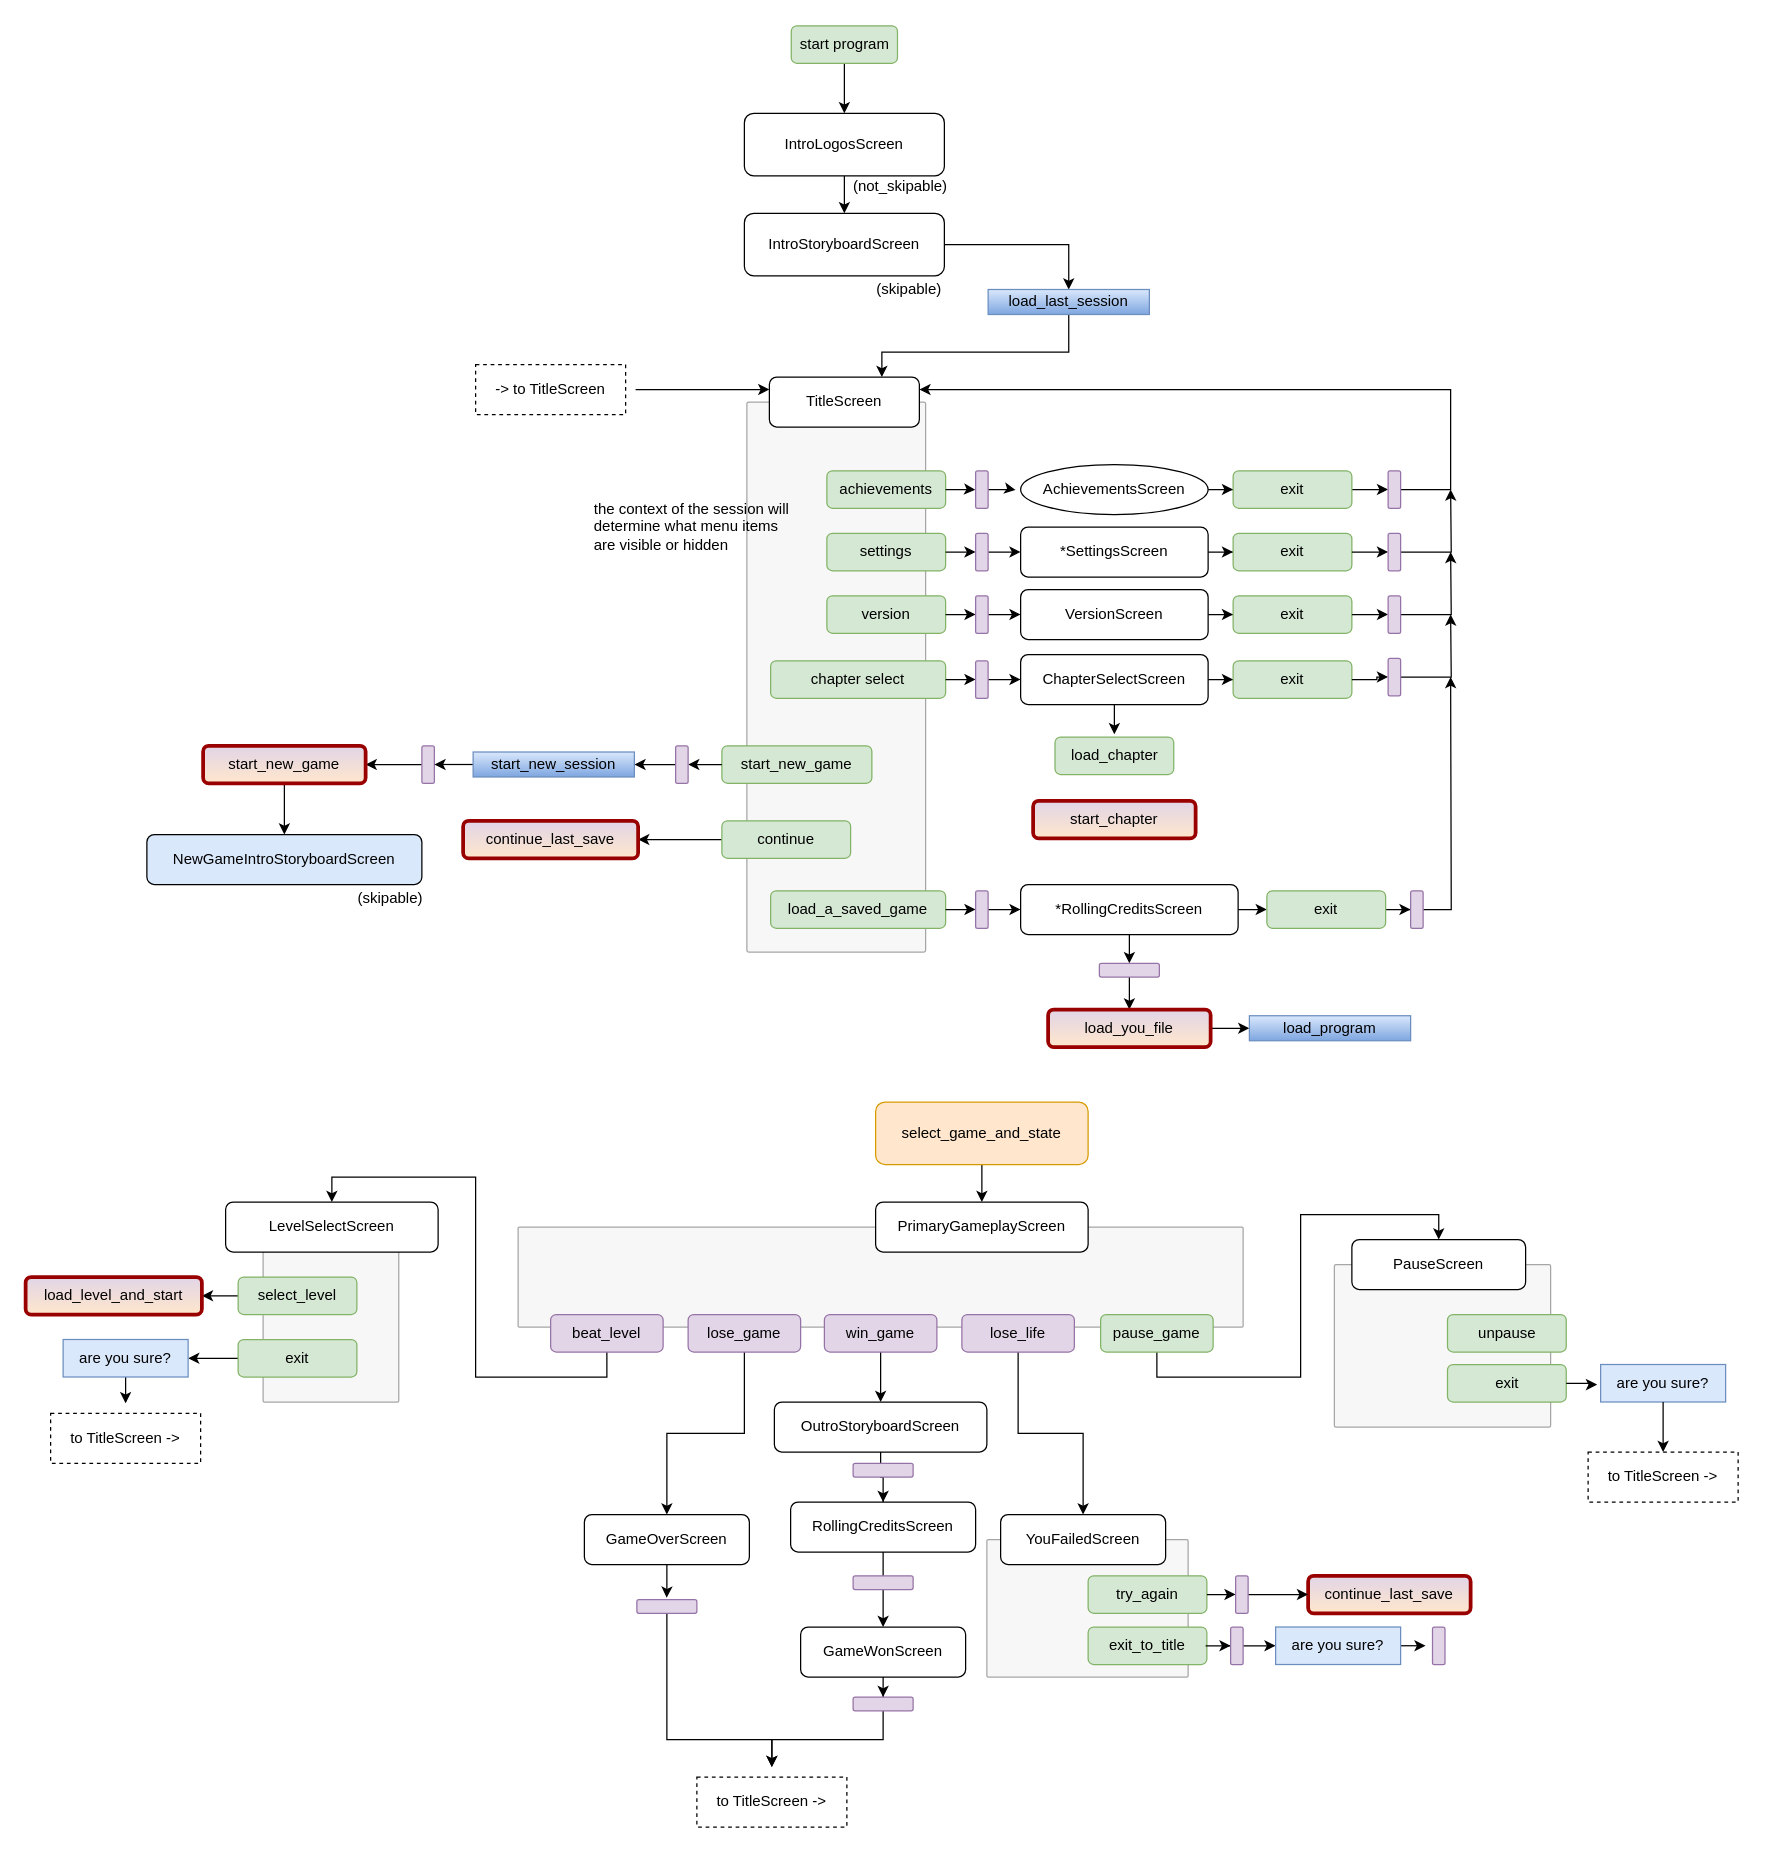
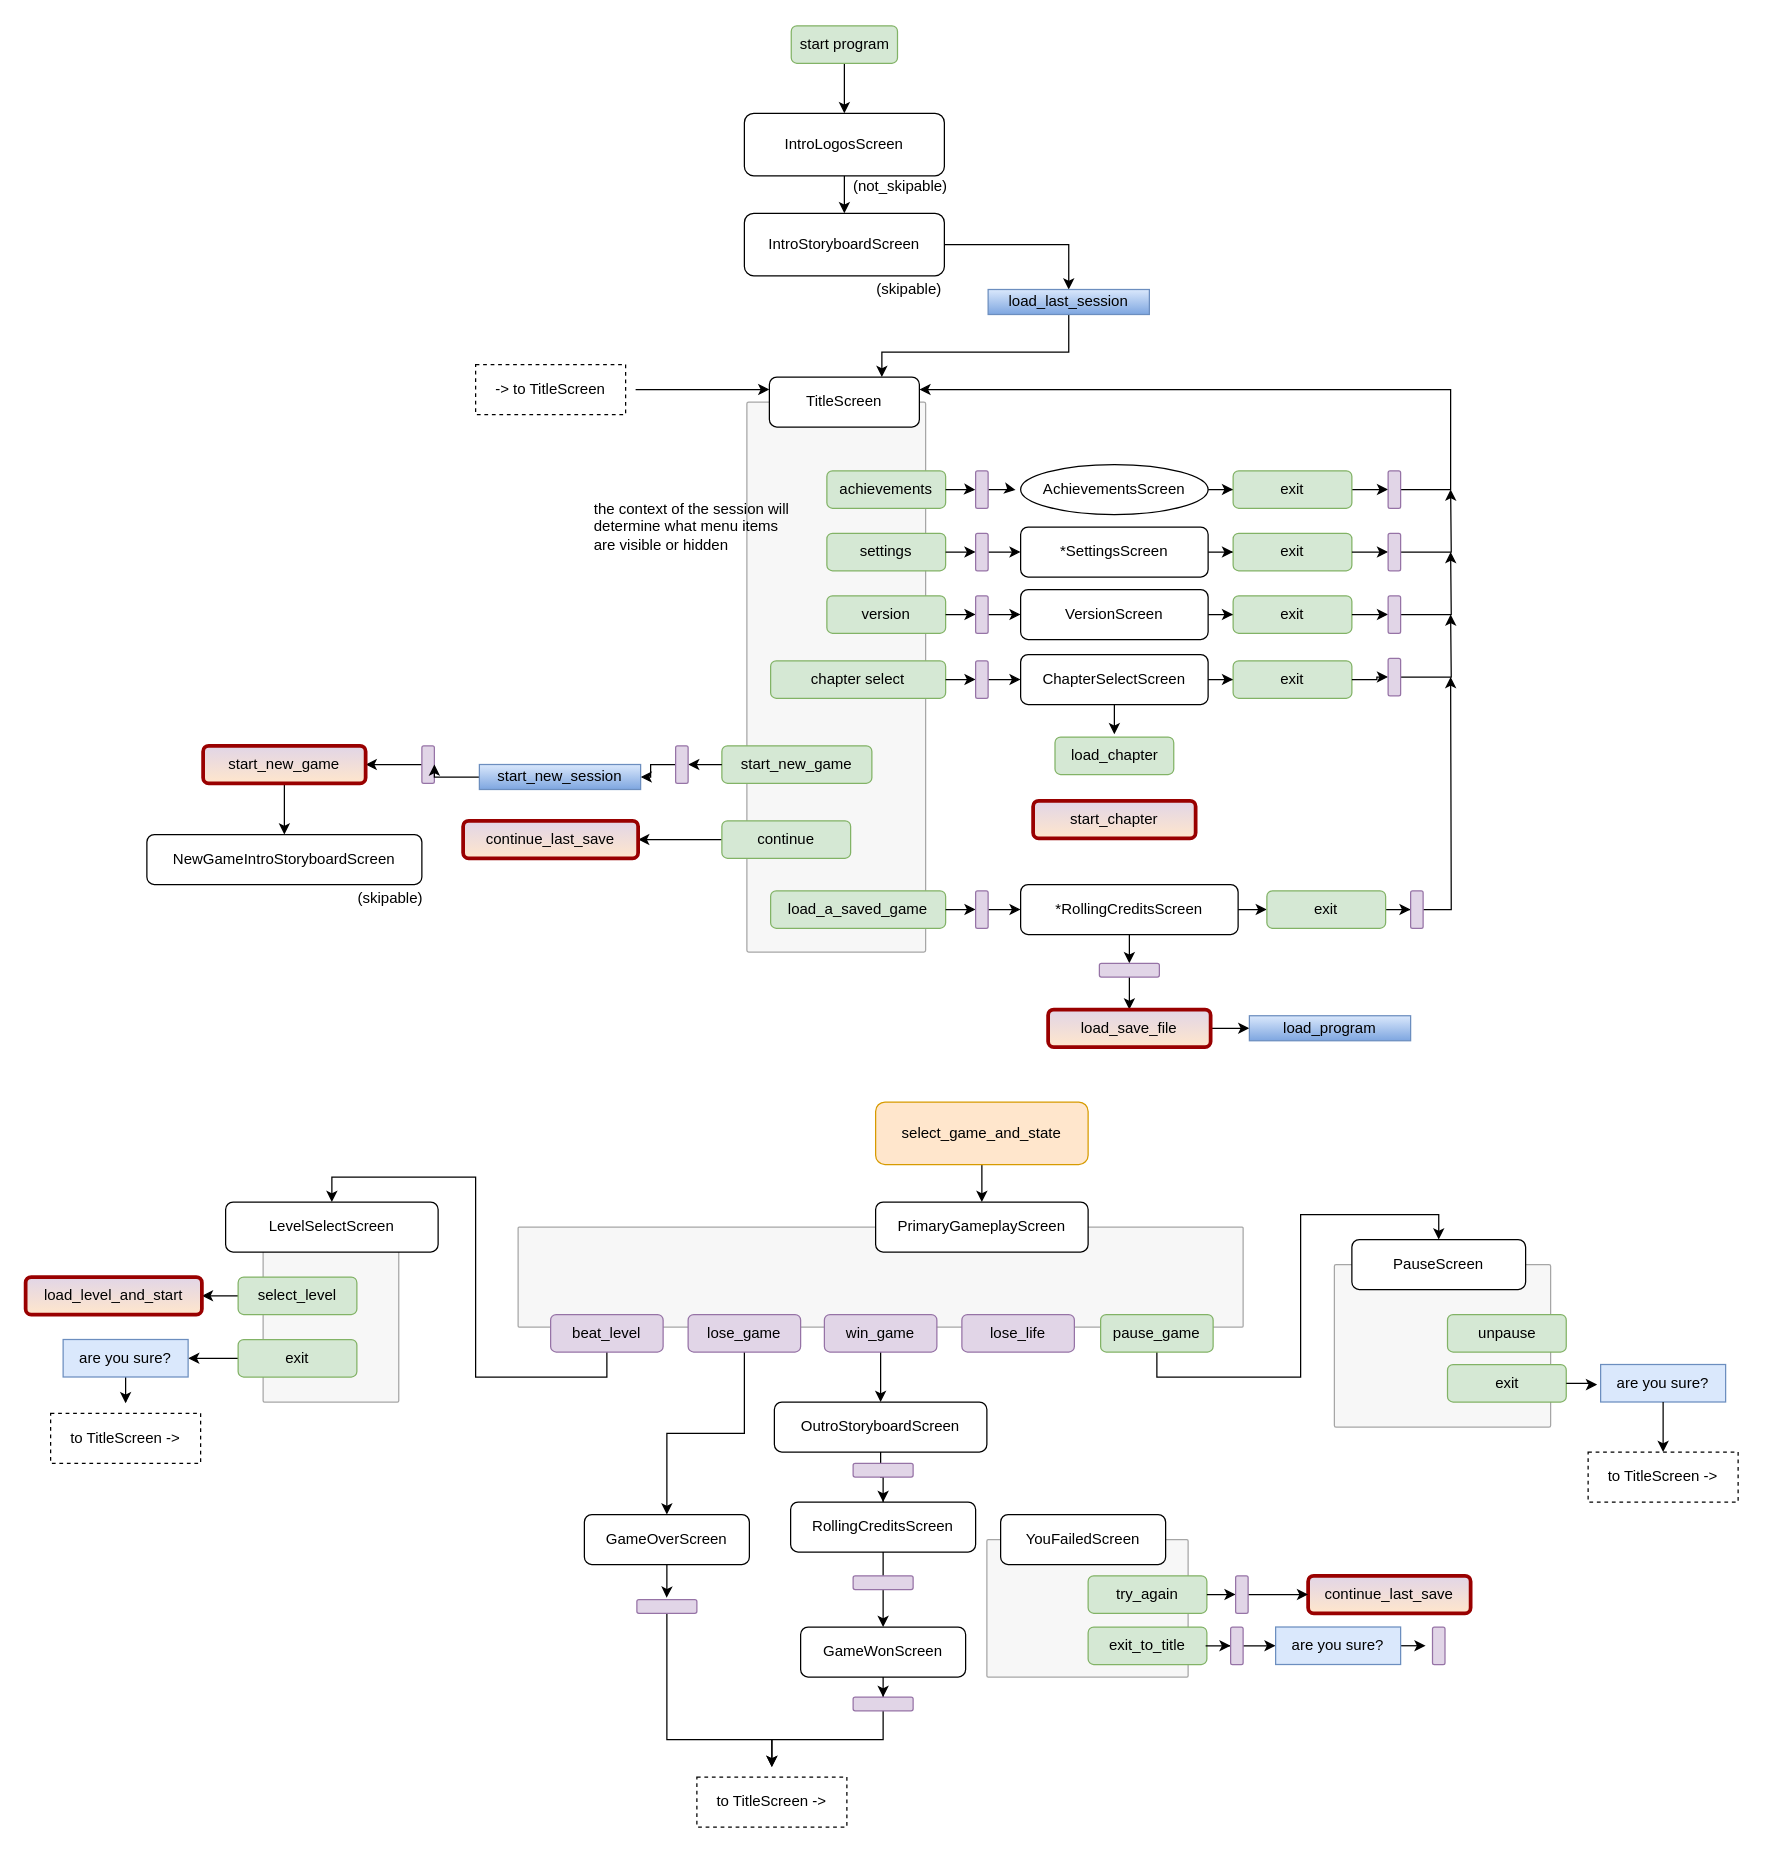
(554, 764) -> (560, 777)
(284, 859) -> (284, 859)
(1129, 1028) -> (1129, 1028)
(1046, 1433) -> none
